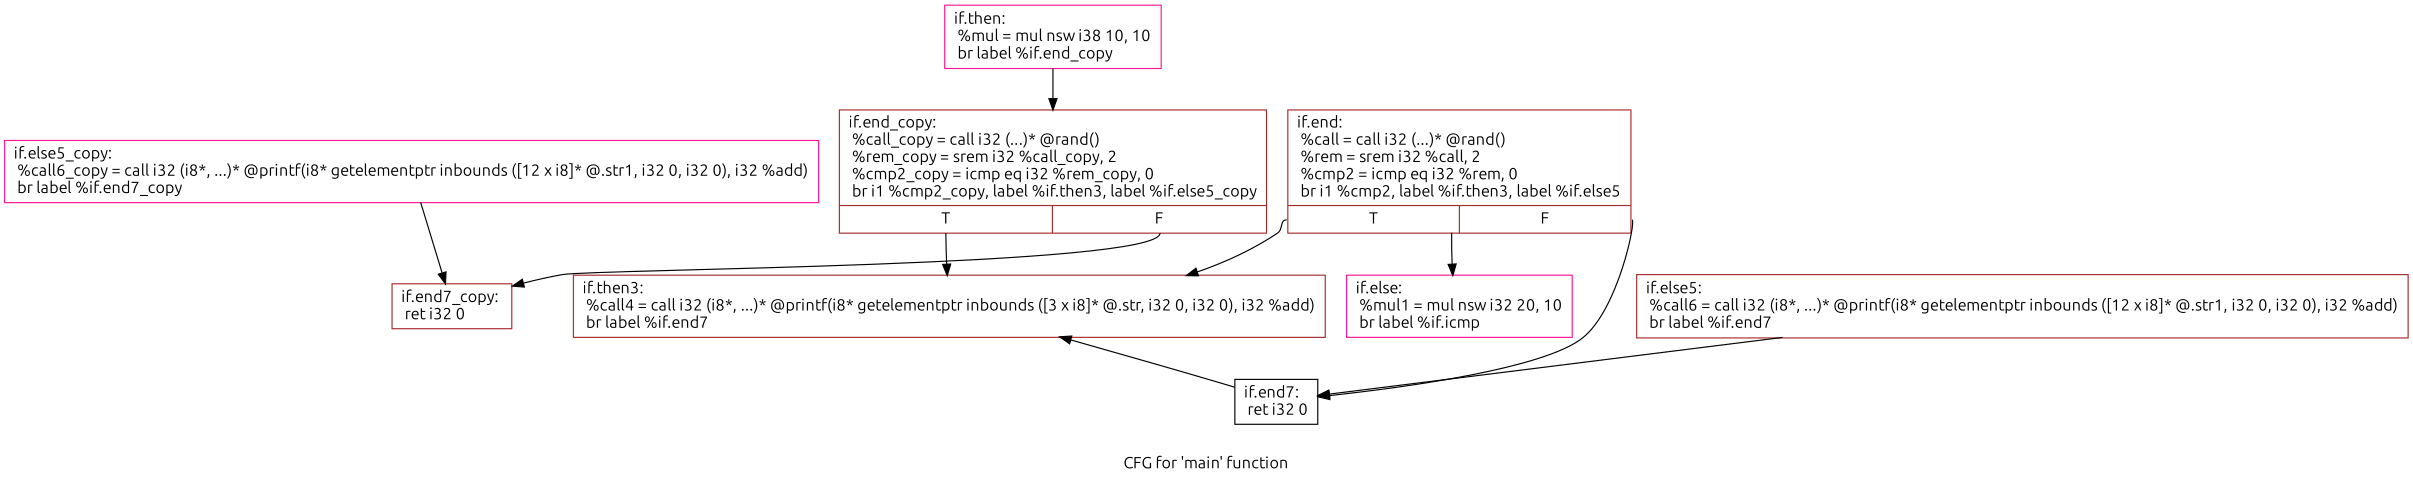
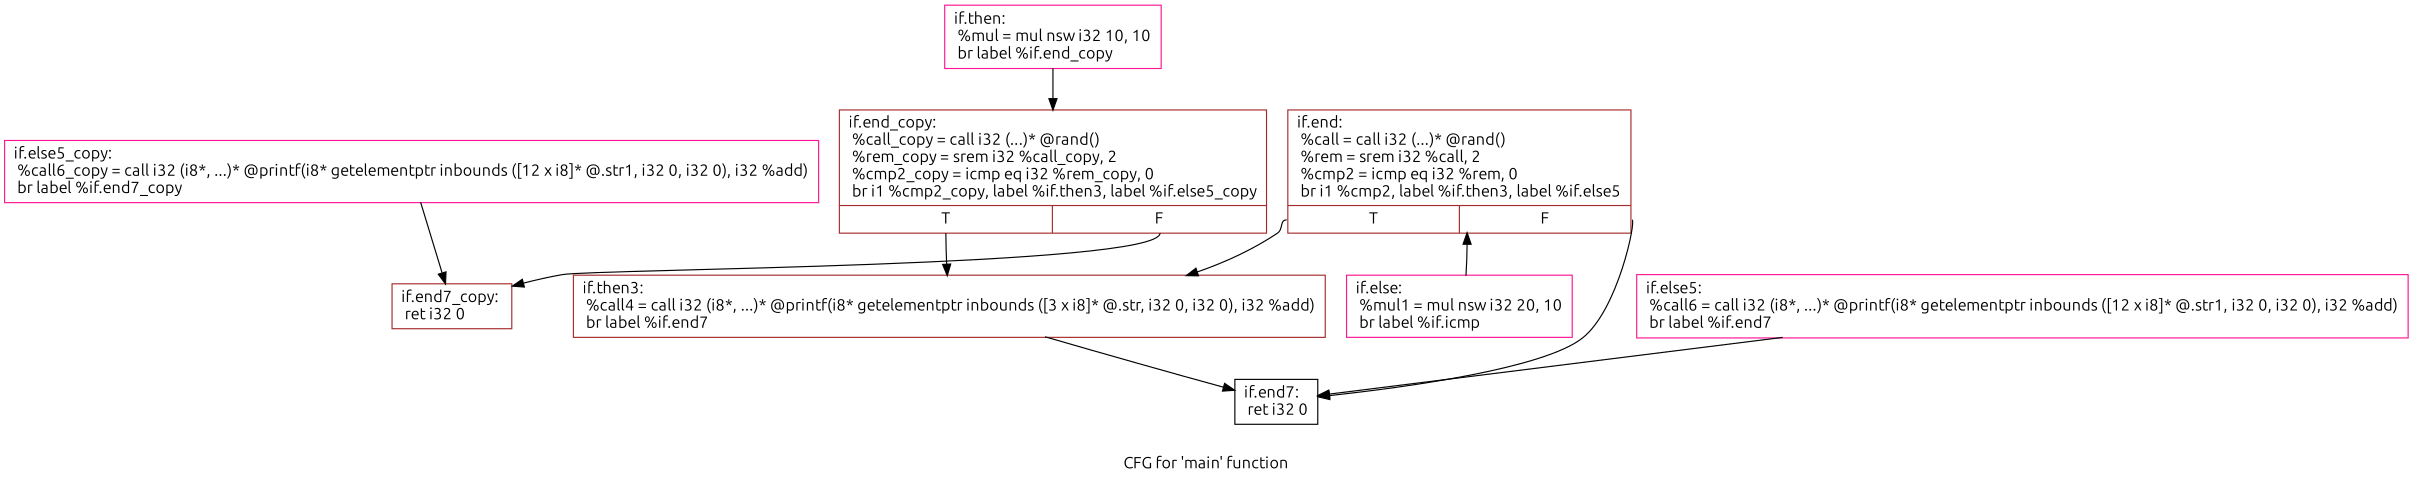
(1053, 36) -> (1053, 36)
(1452, 248) -> (1467, 260)
(2022, 306) -> (2022, 306)
(1153, 363) -> (1134, 362)
